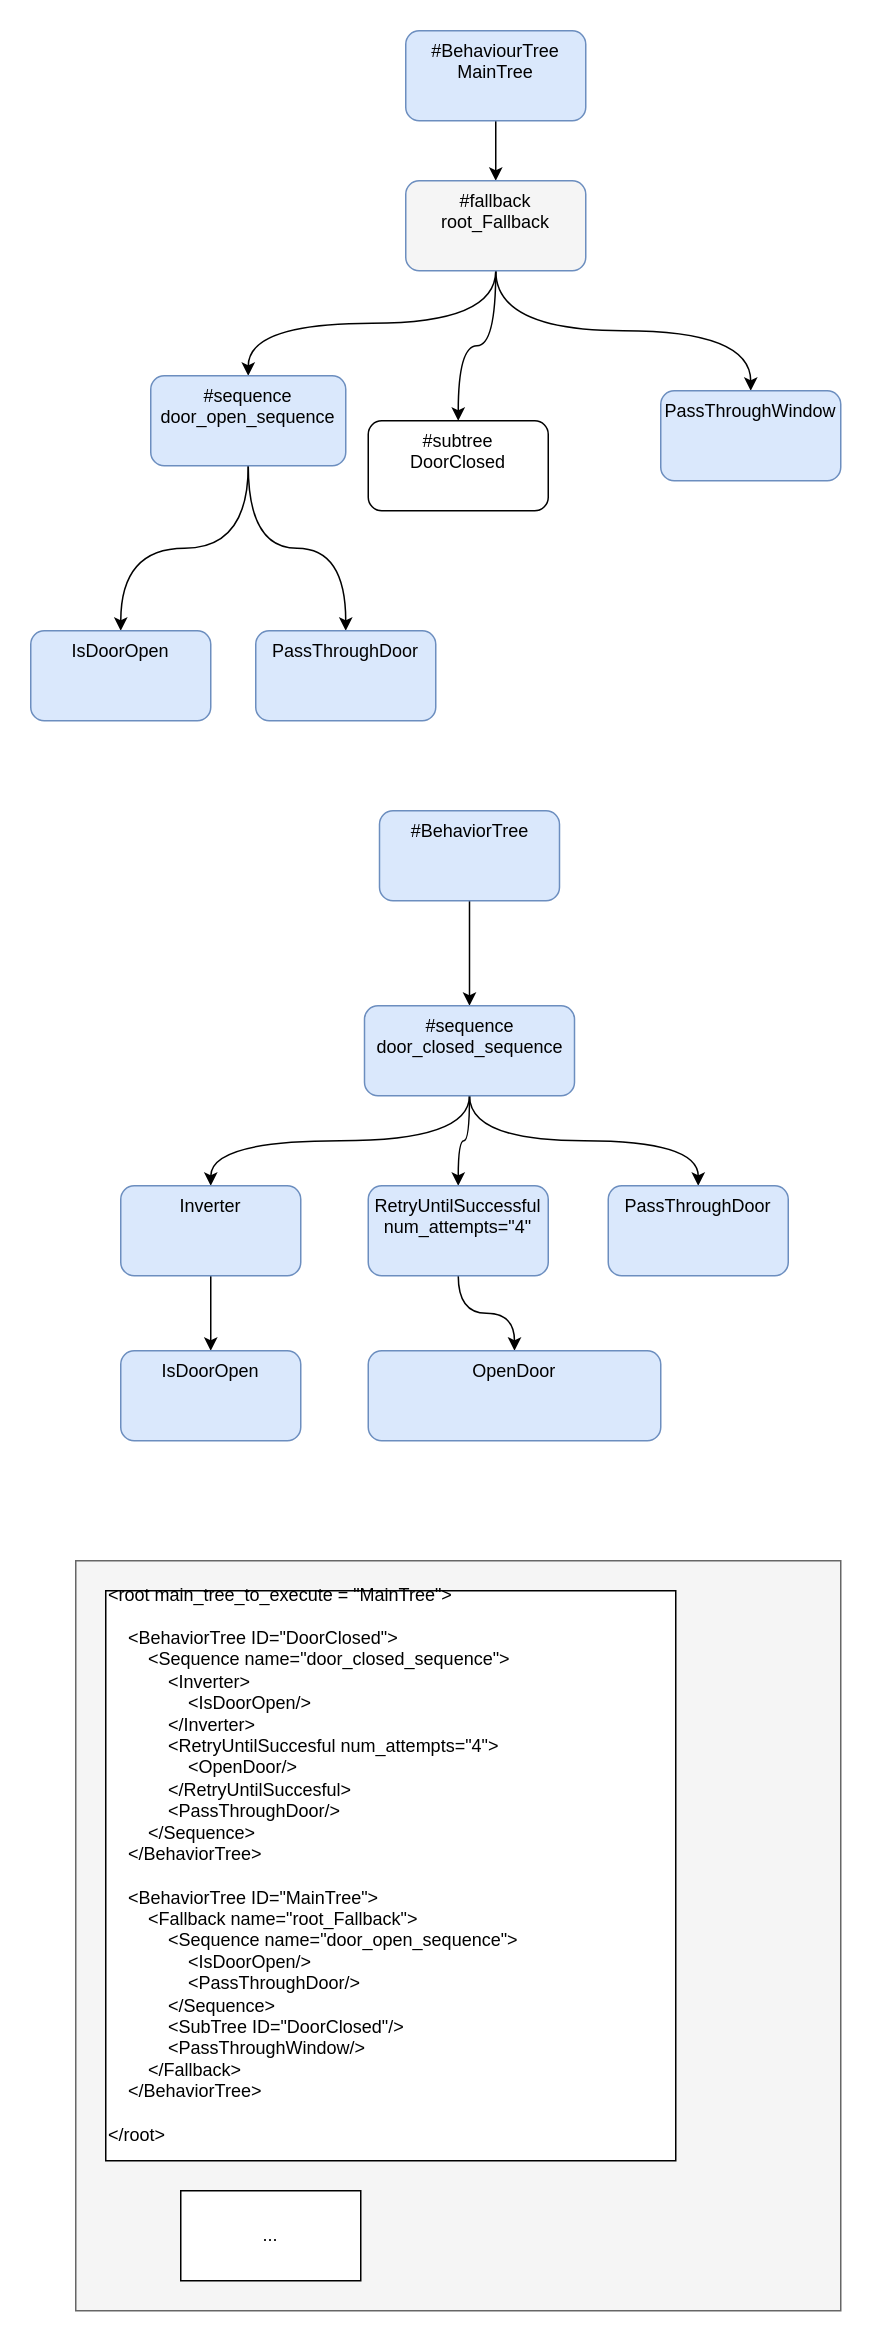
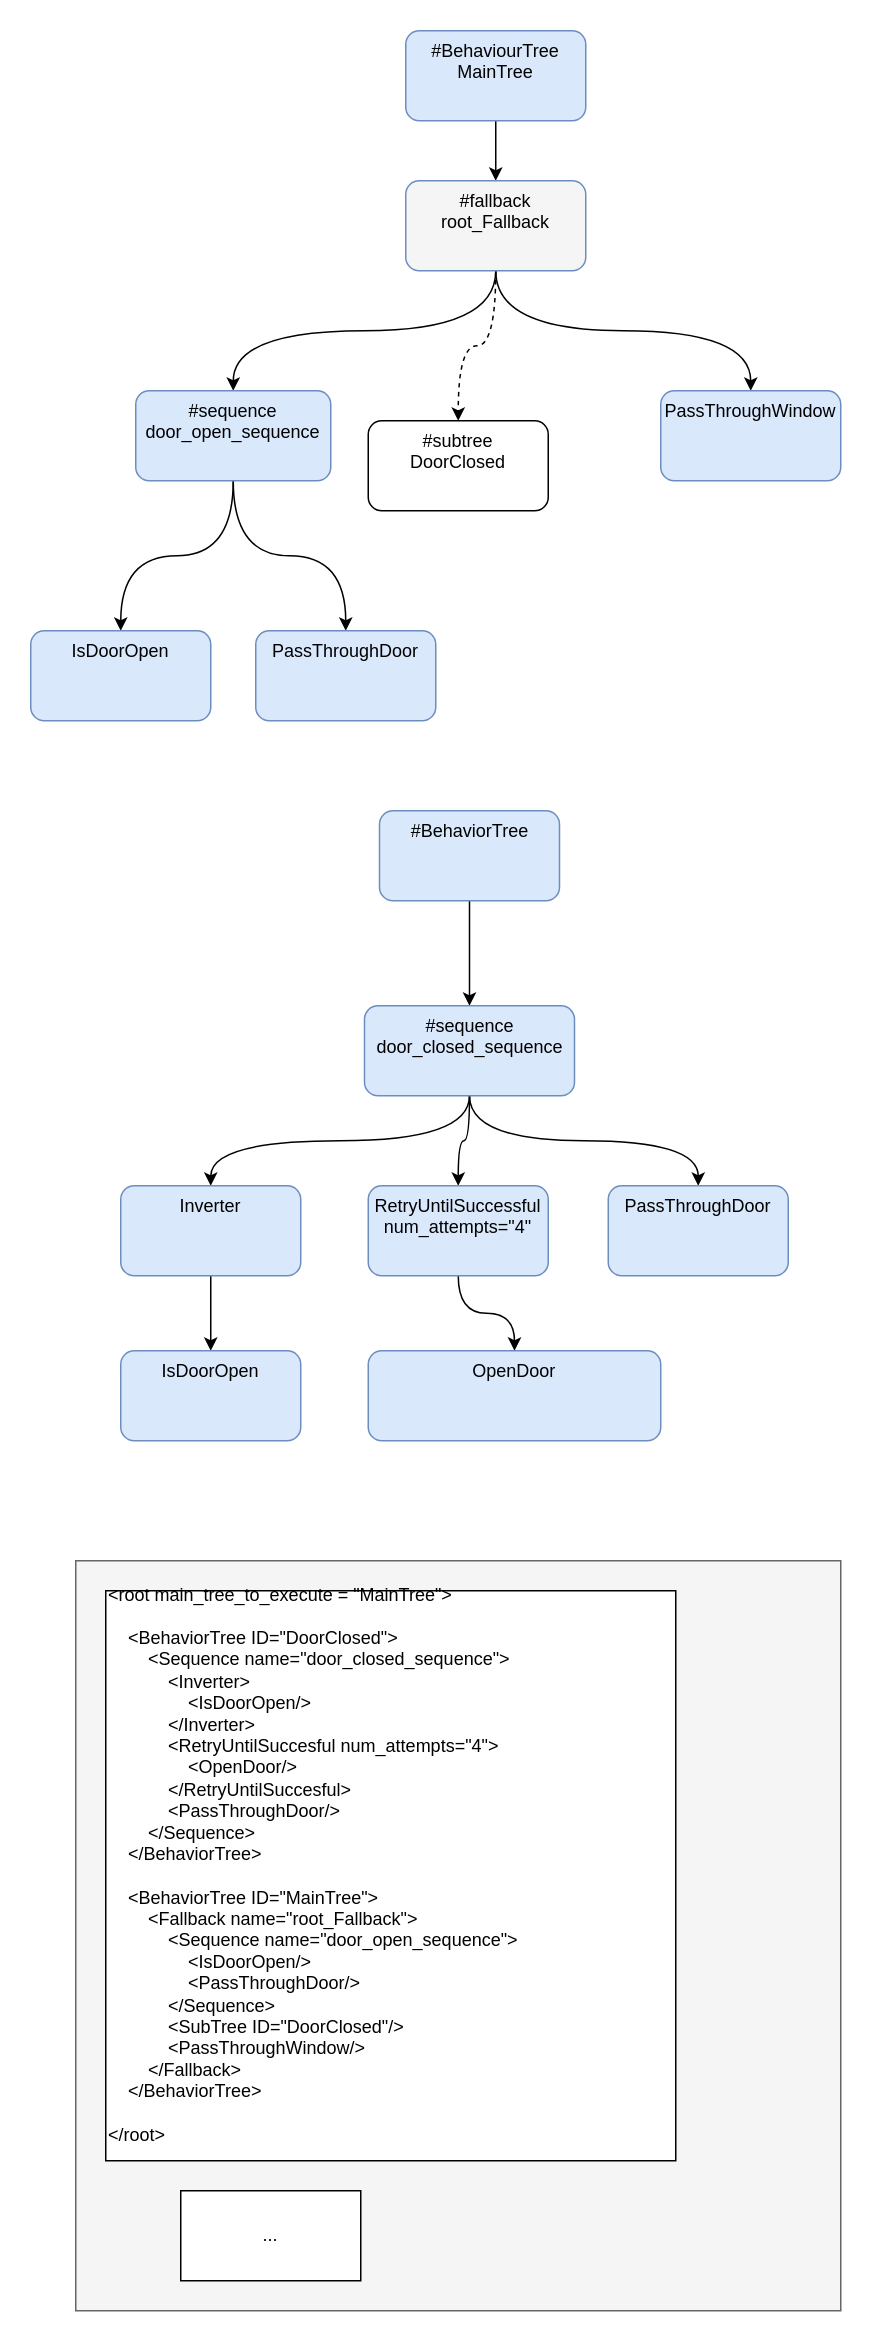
(473, 346) -> (473, 346)
(248, 421) -> (233, 436)
